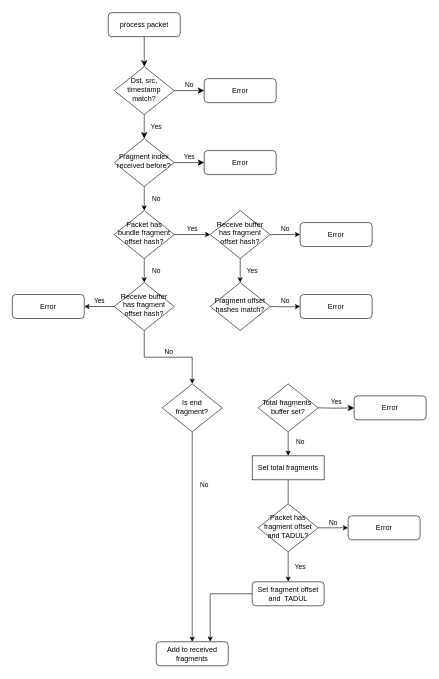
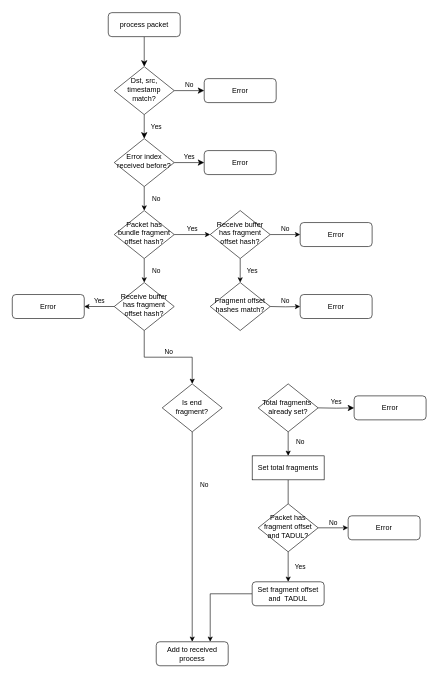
(144, 161) -> (144, 161)
(288, 407) -> (288, 407)
(192, 654) -> (192, 654)
